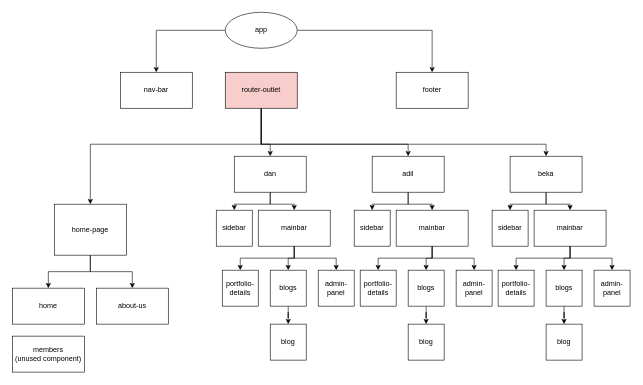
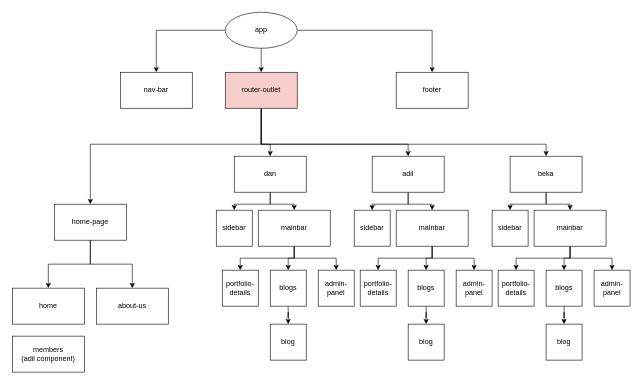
none -> (261, 66)
(90, 230) -> (90, 222)
(48, 354) -> (48, 354)
